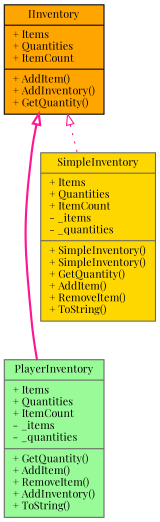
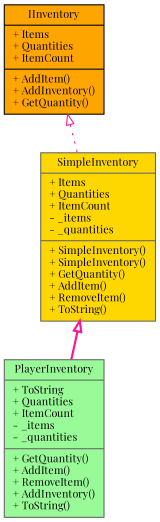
(26, 242) -> (74, 346)
(31, 390) -> (39, 390)
